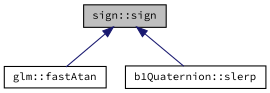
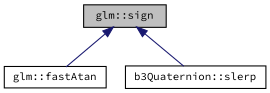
(125, 16) -> (125, 16)
(196, 77) -> (196, 77)
